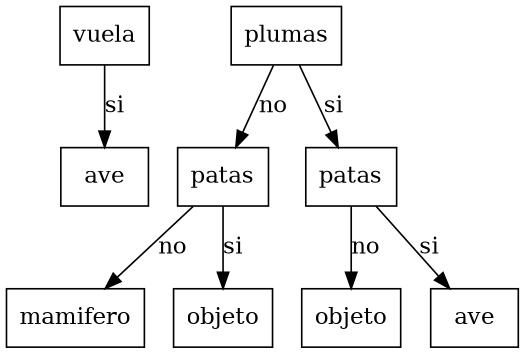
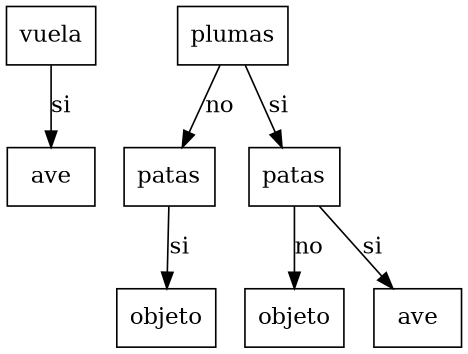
(75, 318) -> none
